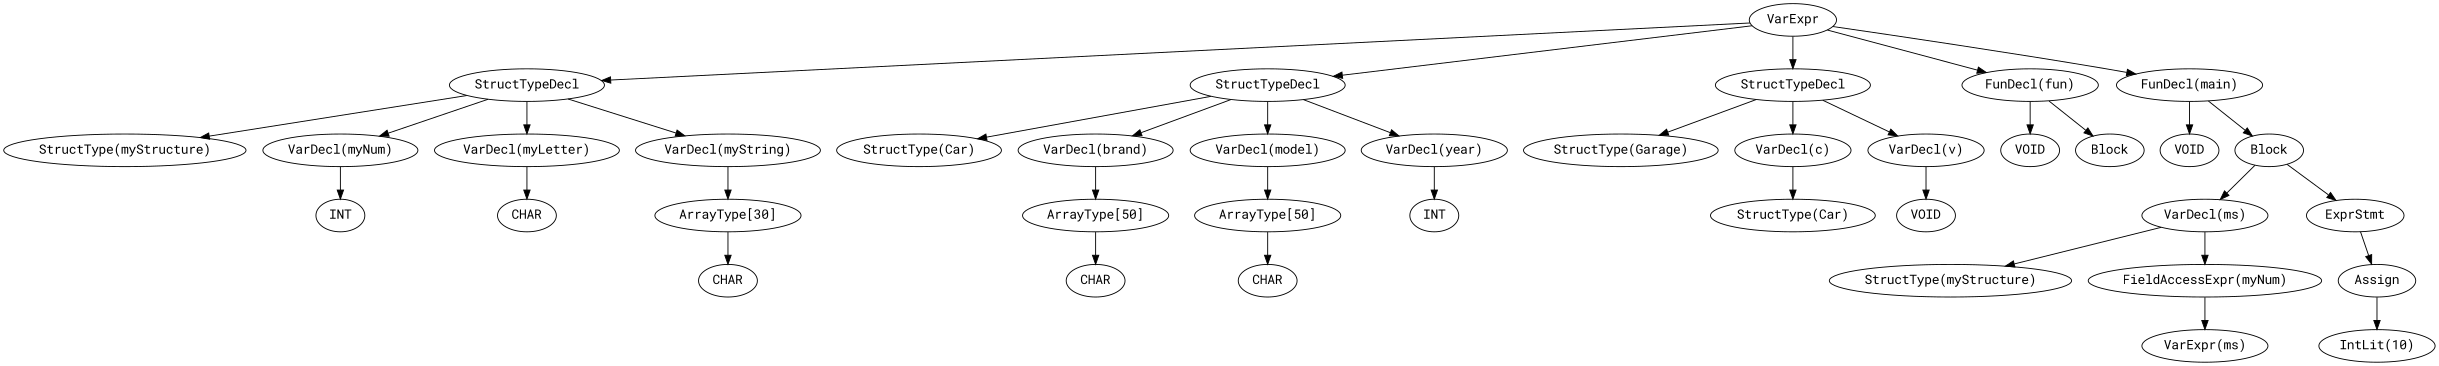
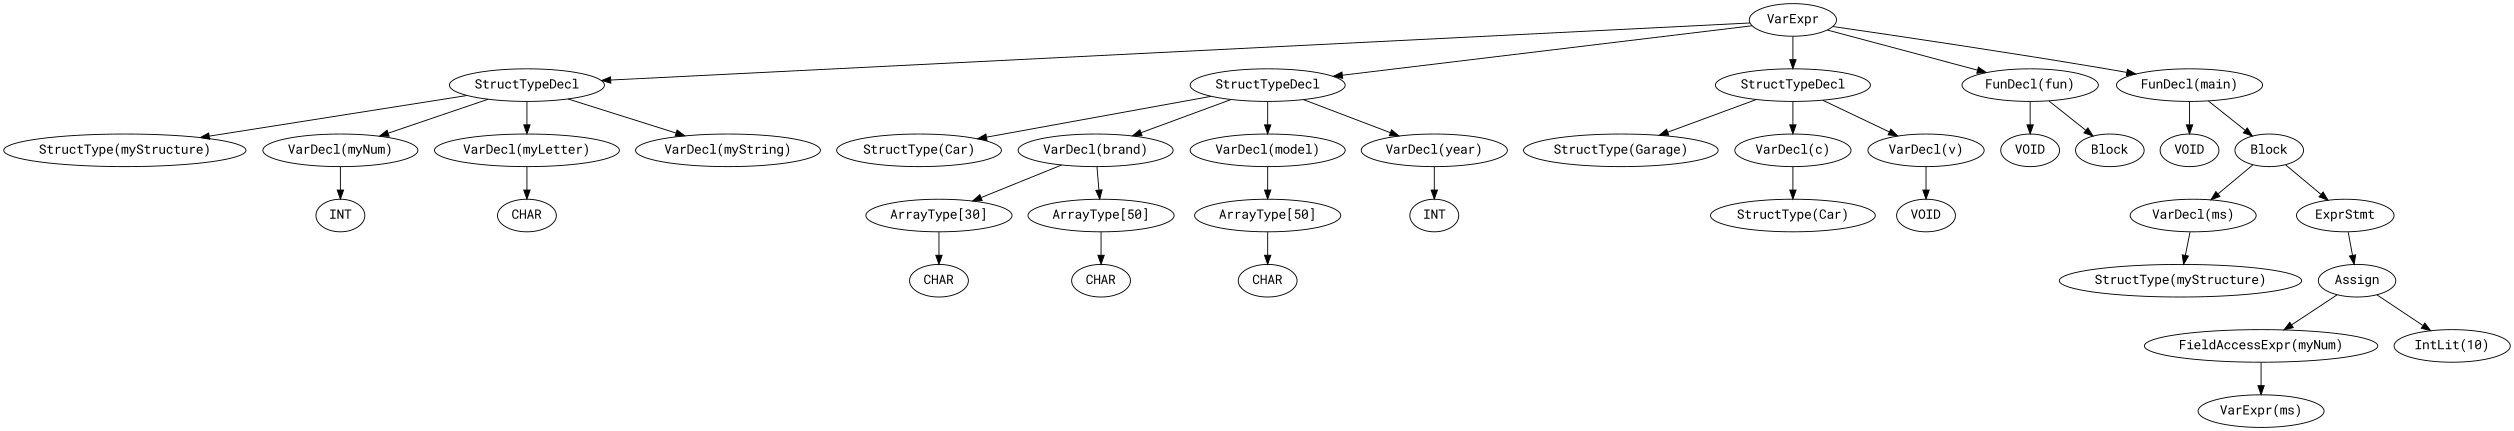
(728, 178) -> (1021, 181)
(2205, 244) -> (2315, 310)
